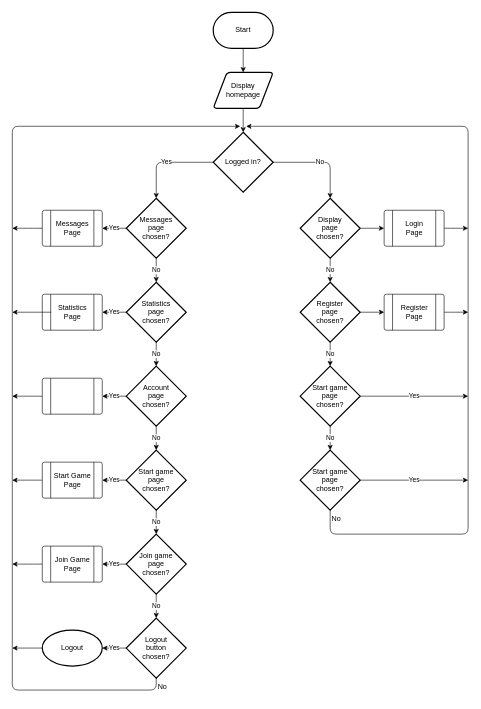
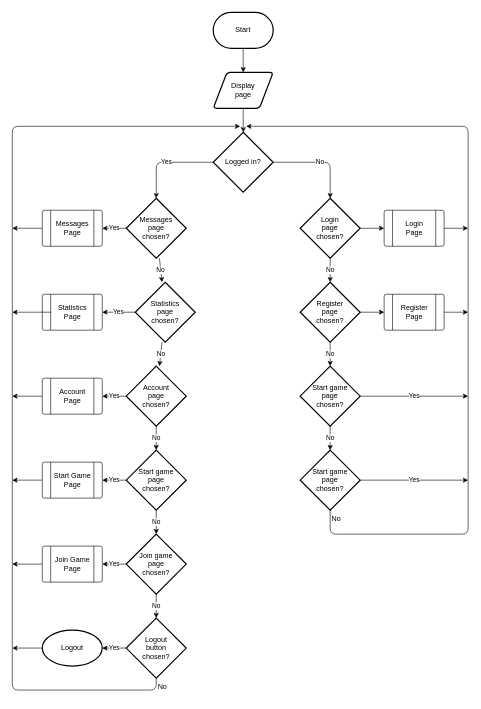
(243, 90) -> (243, 90)
(330, 228) -> (330, 228)
(156, 312) -> (165, 312)
none -> (72, 396)
